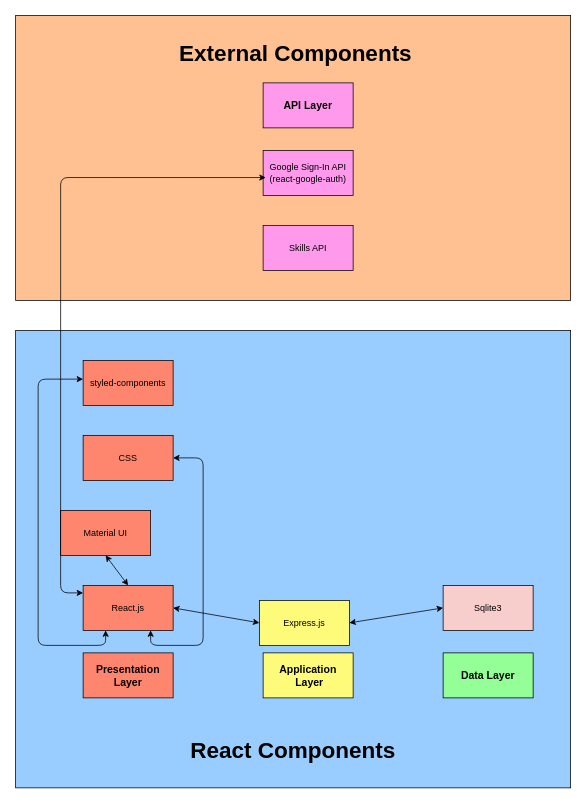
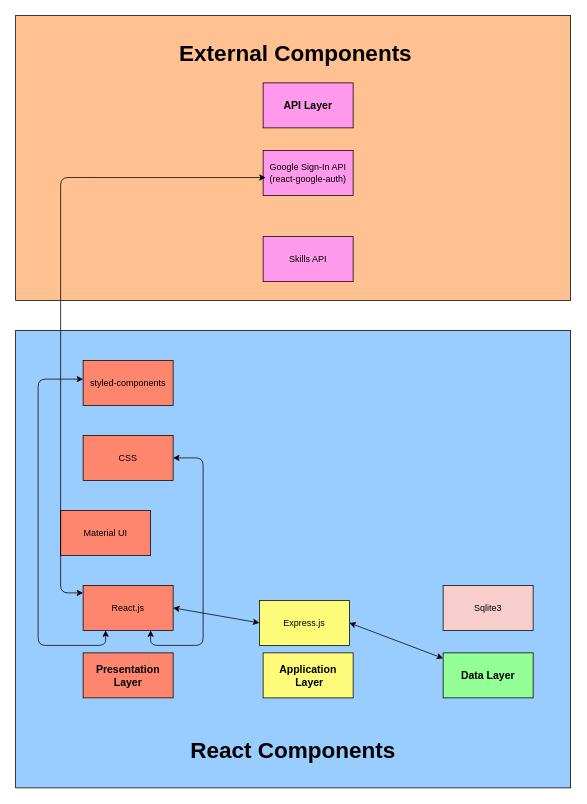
(308, 248) -> (308, 259)
(117, 571) -> none
(396, 615) -> (396, 641)
